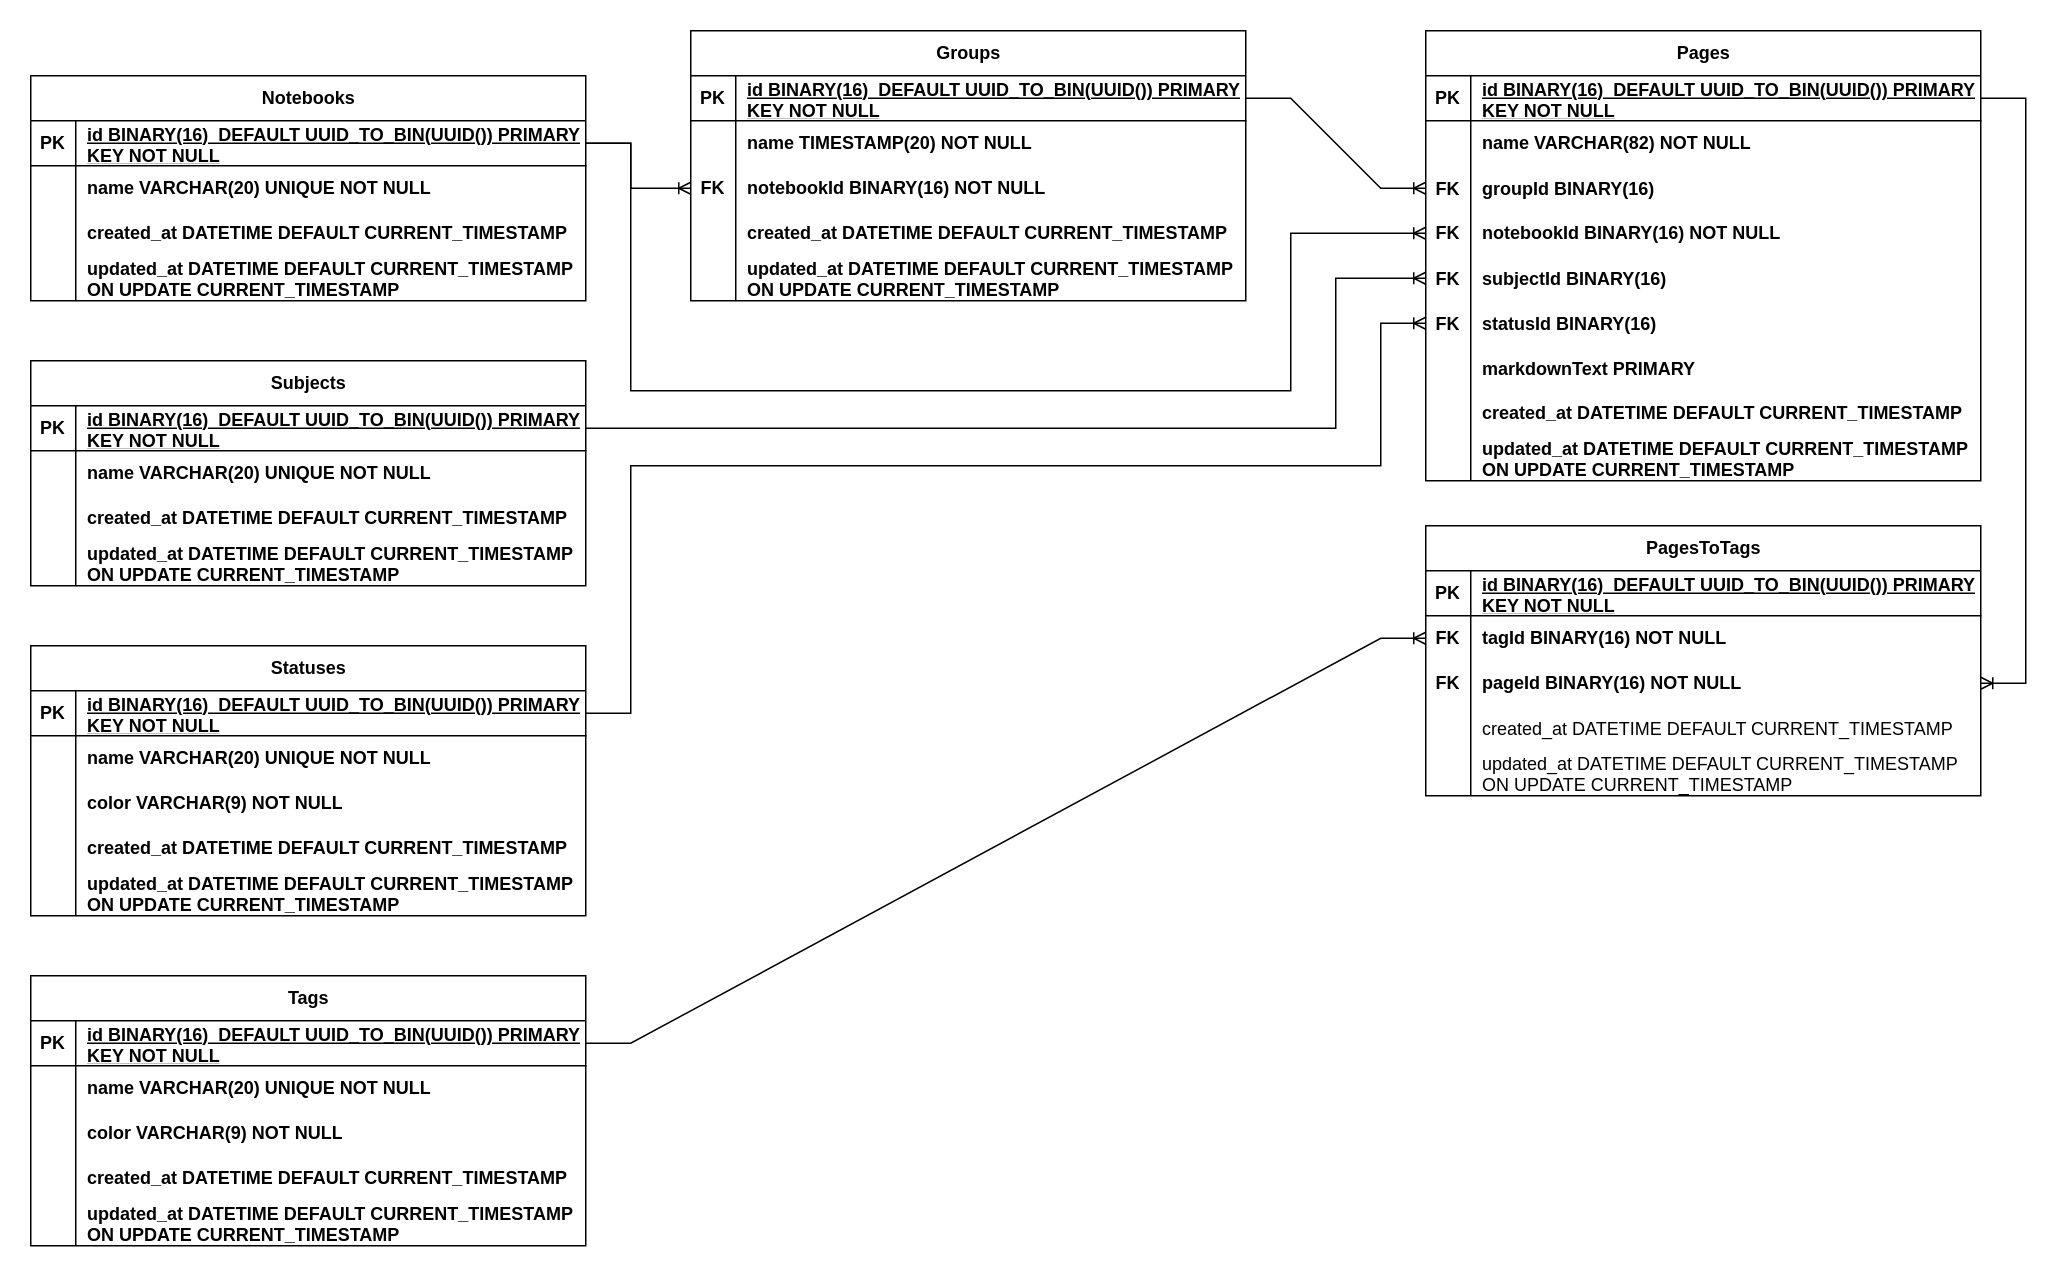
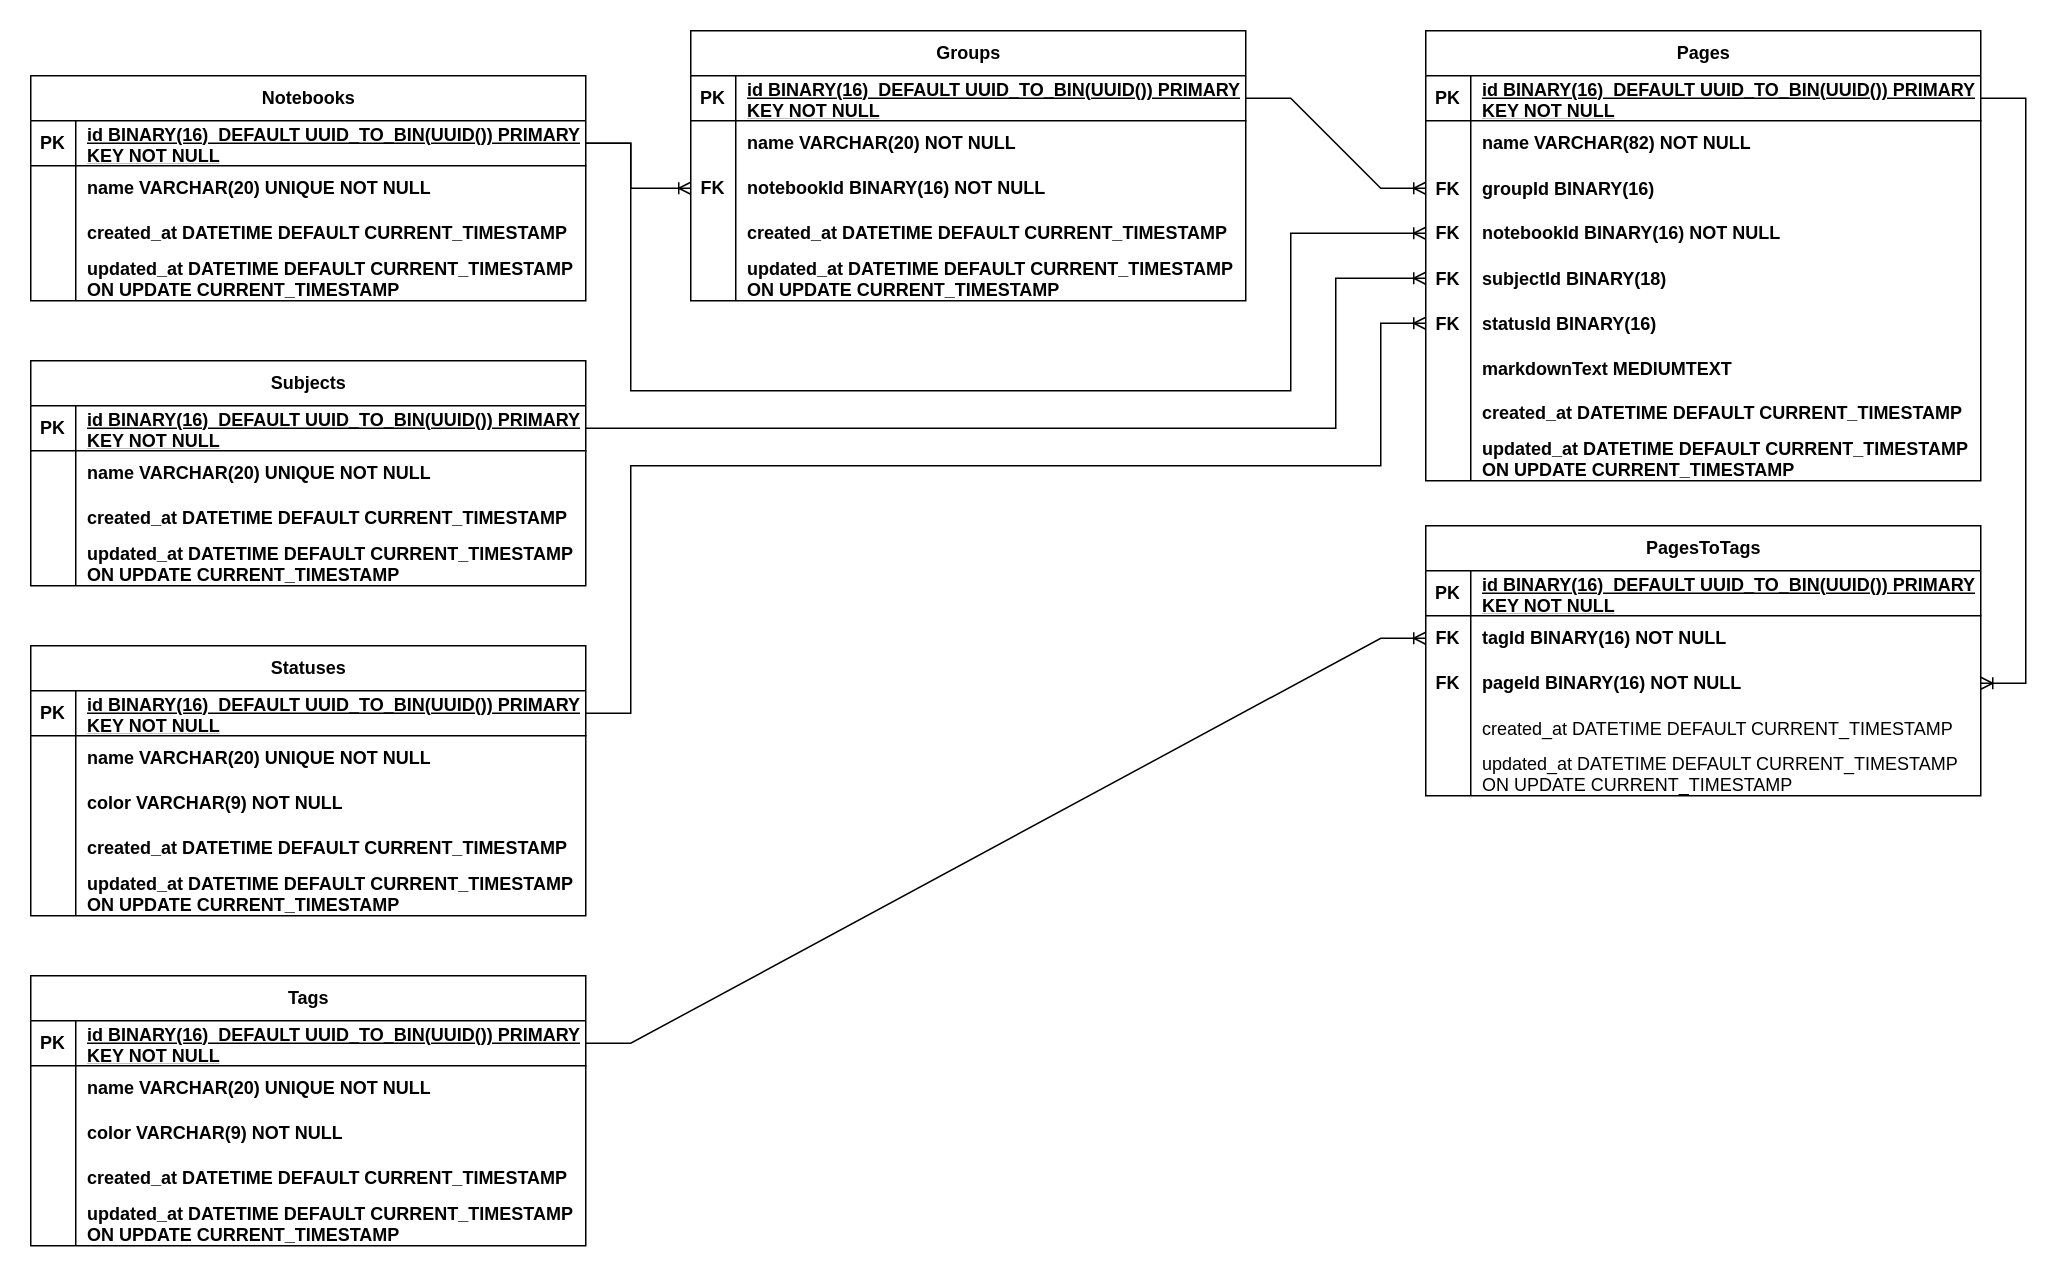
(877, 143) -> (867, 143)
(1580, 279) -> (1580, 279)
(1580, 369) -> (1596, 369)
